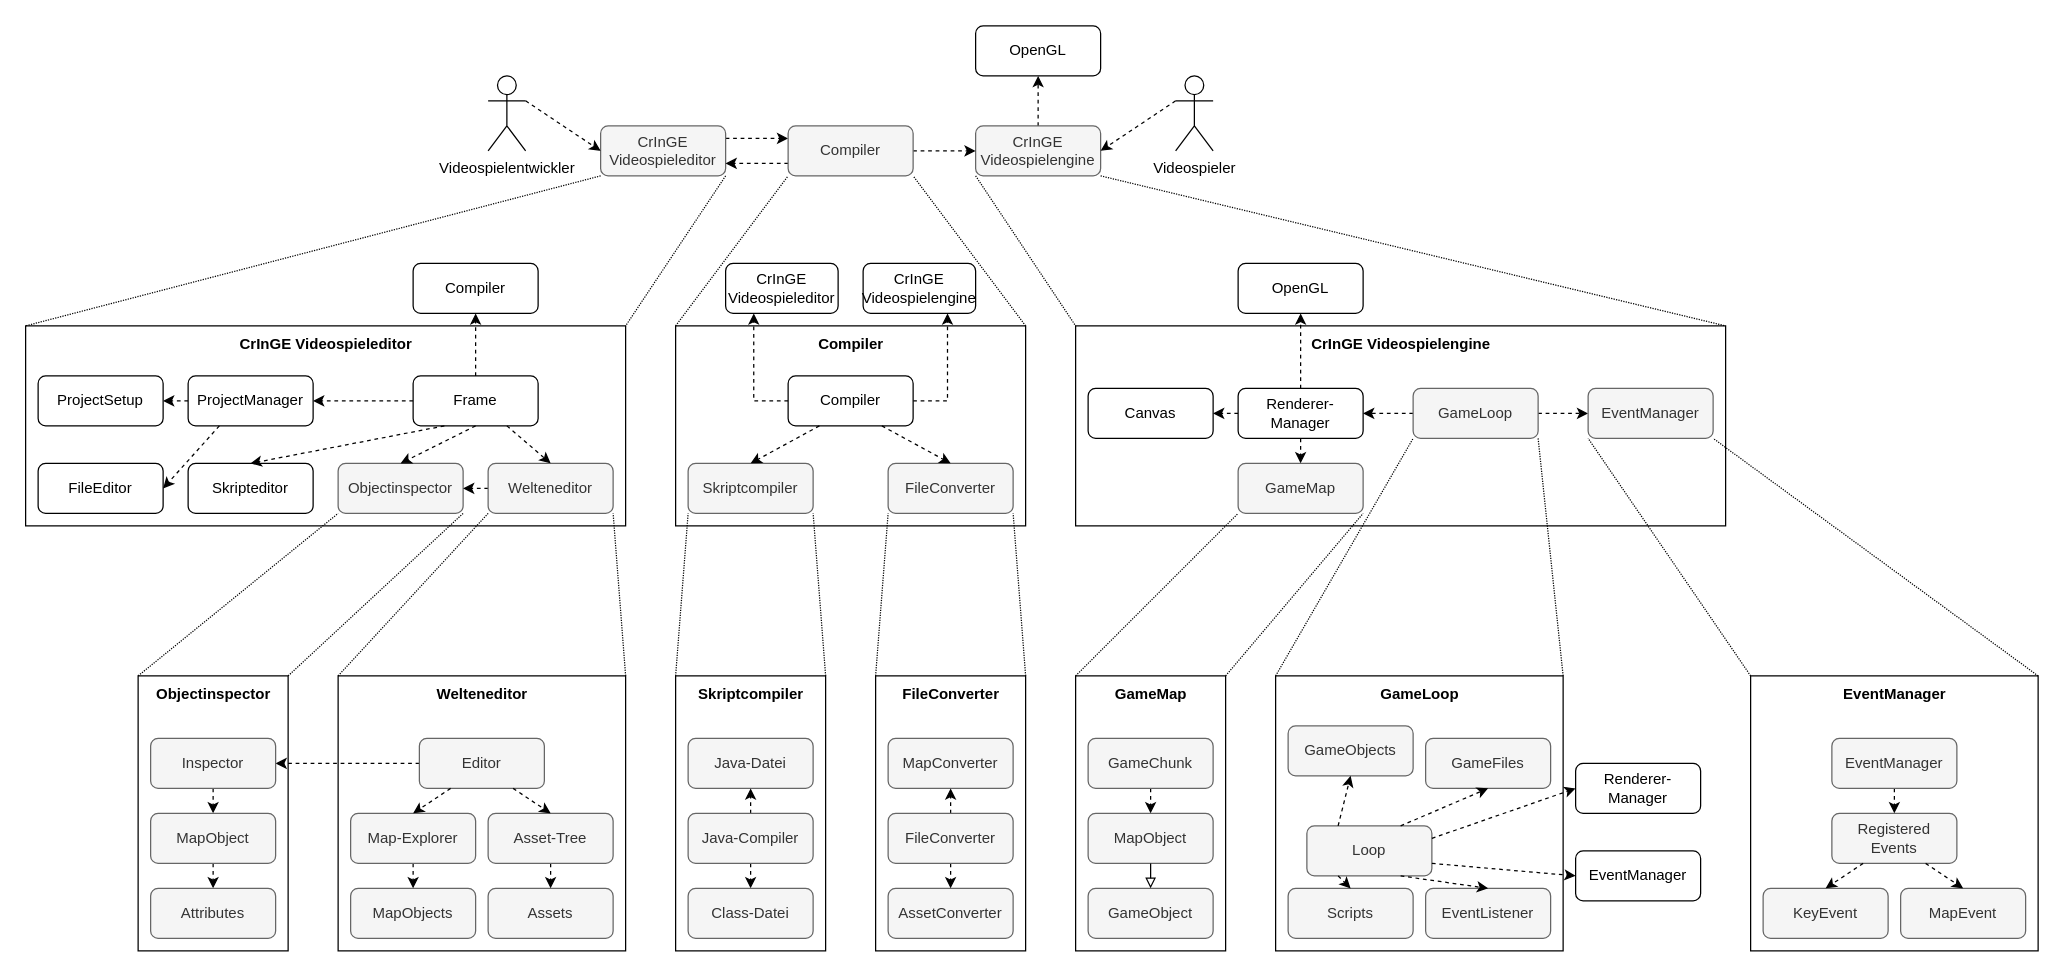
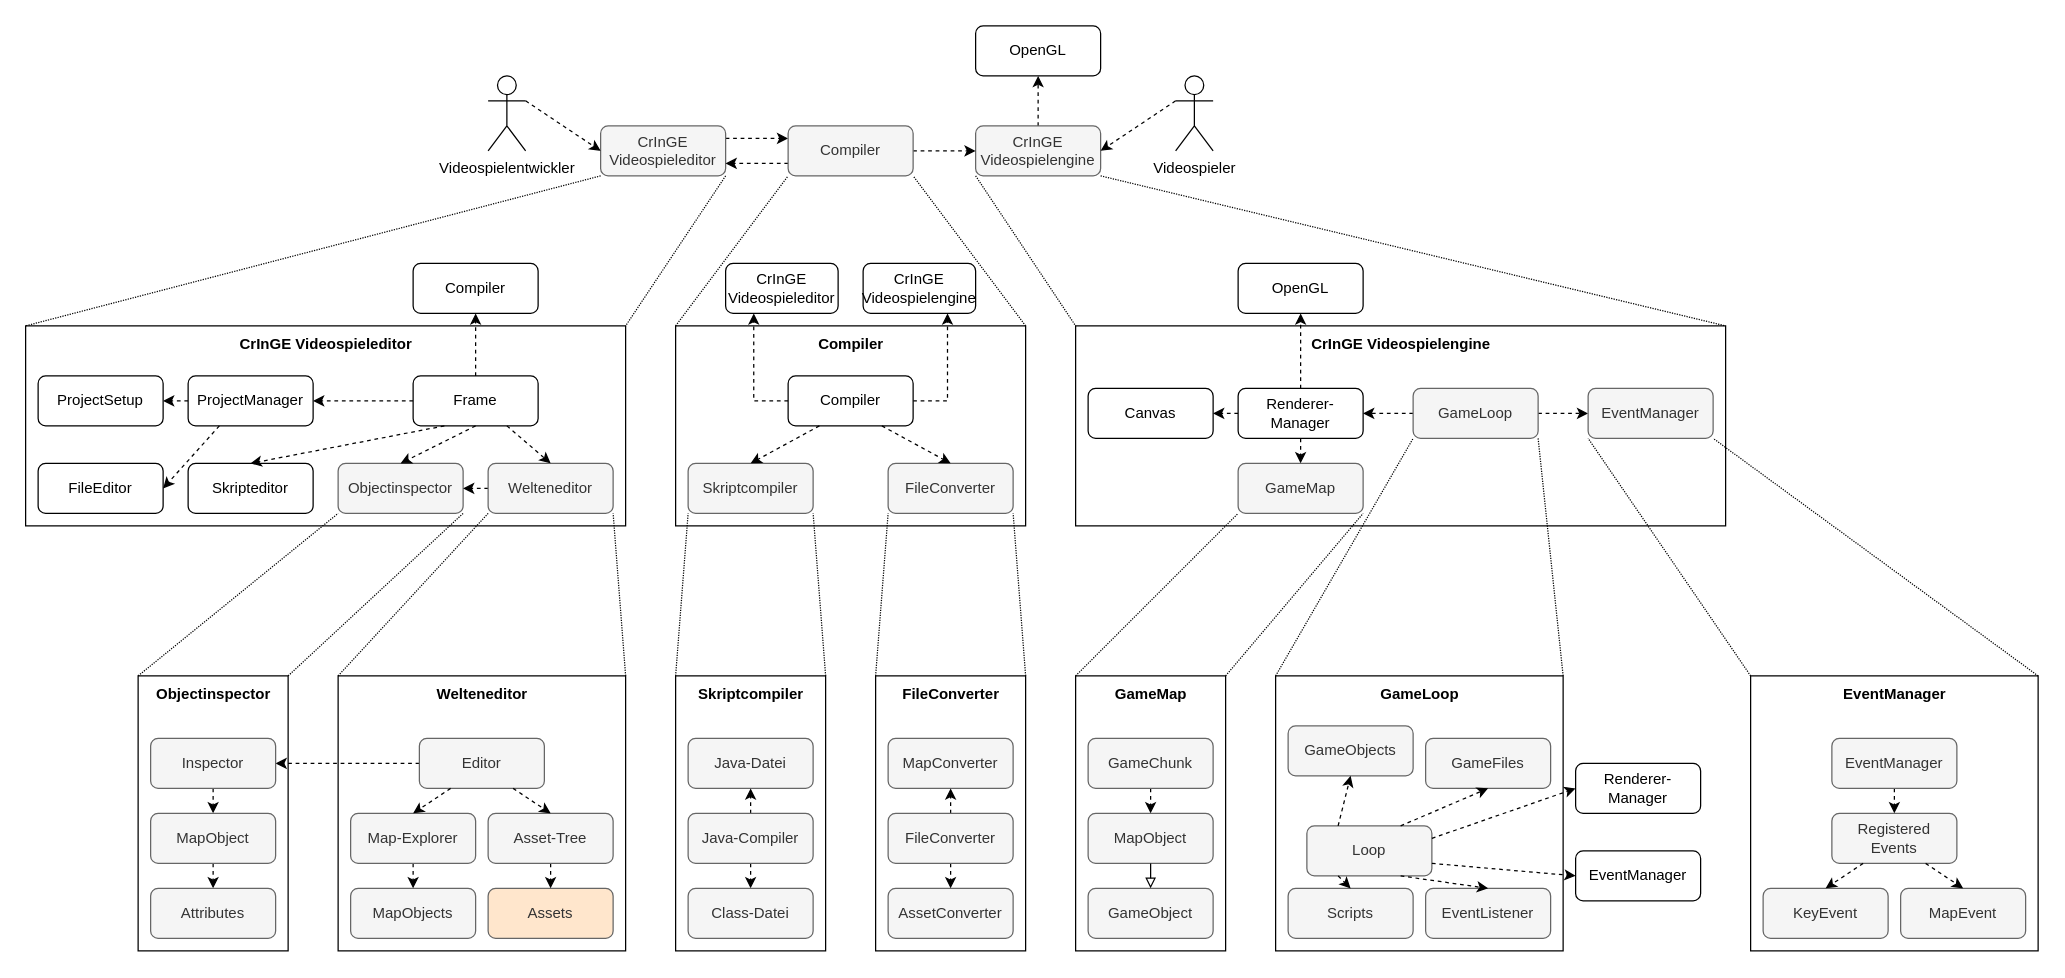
(551, 913) -> (551, 913)
